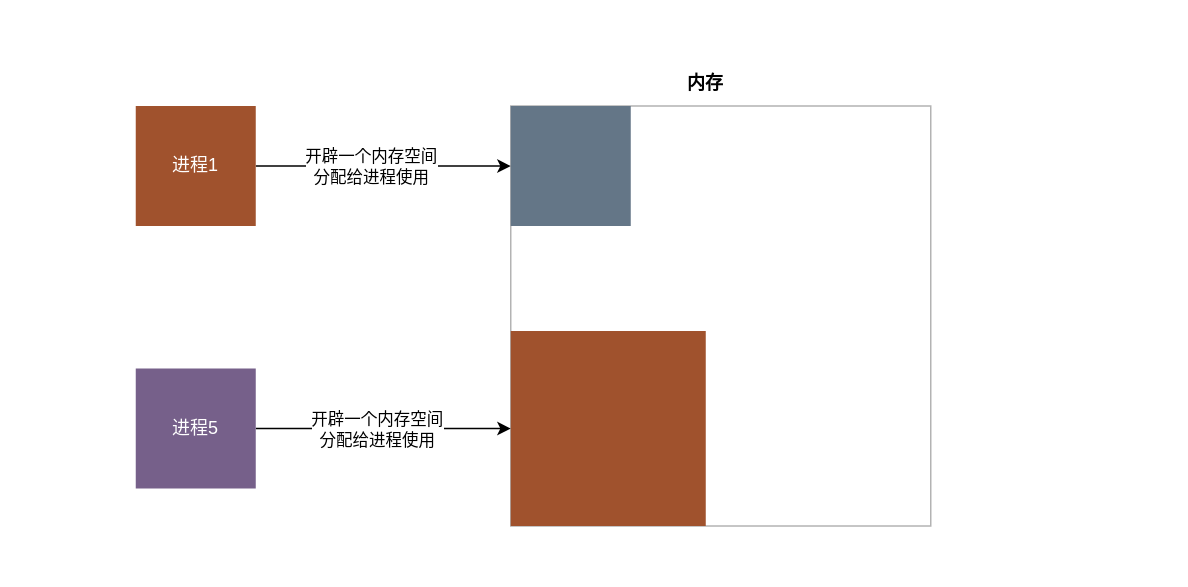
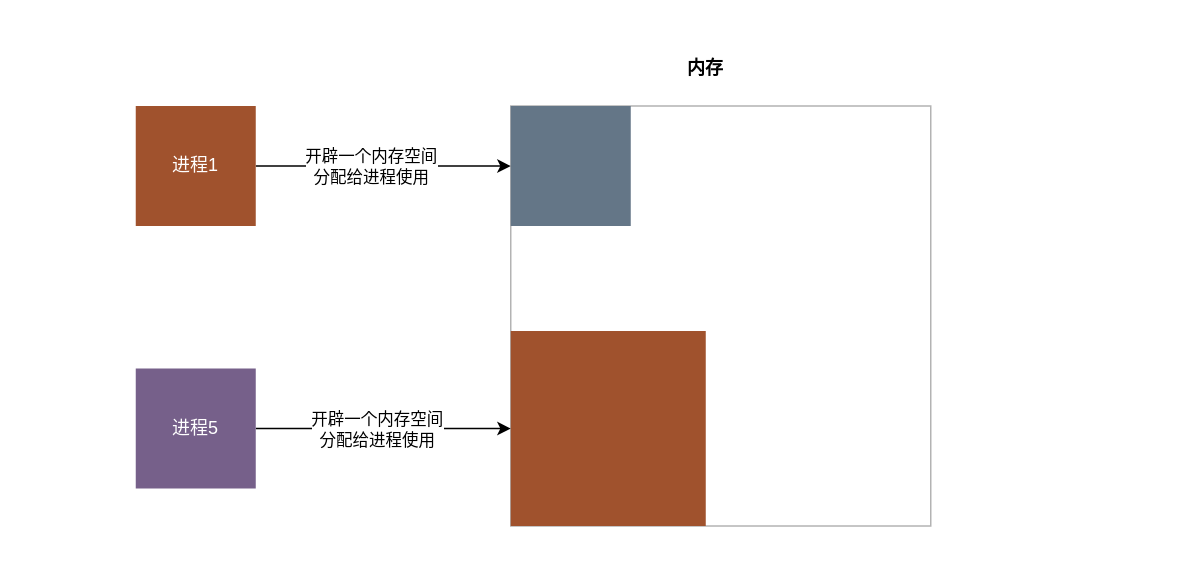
(706, 83) -> (706, 68)
